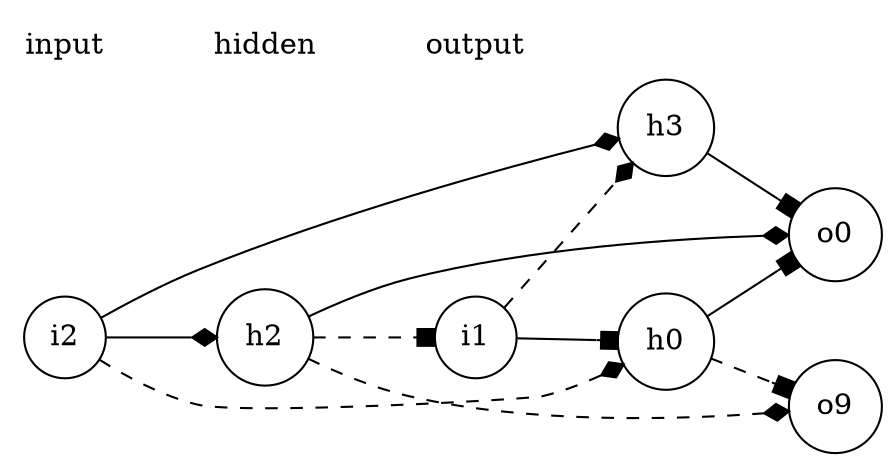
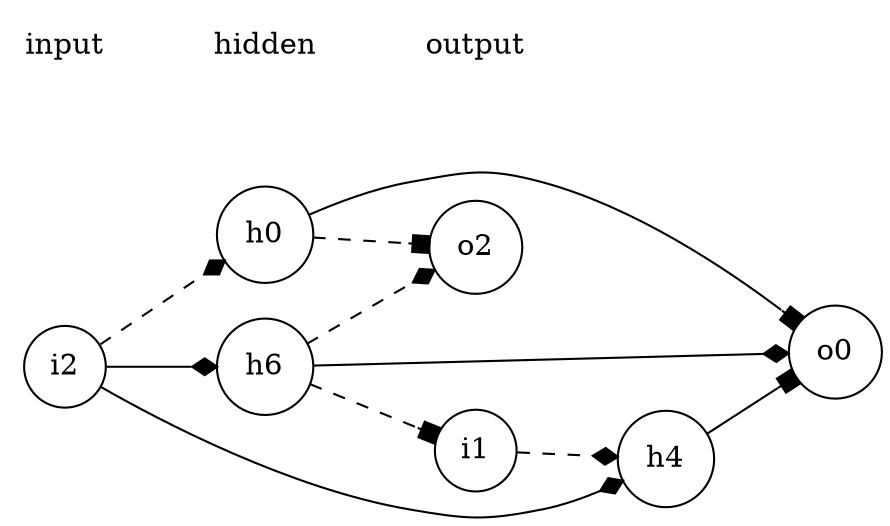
(666, 128) -> (666, 459)
(265, 337) -> (265, 367)
(557, 339) -> none
(835, 407) -> (476, 247)
